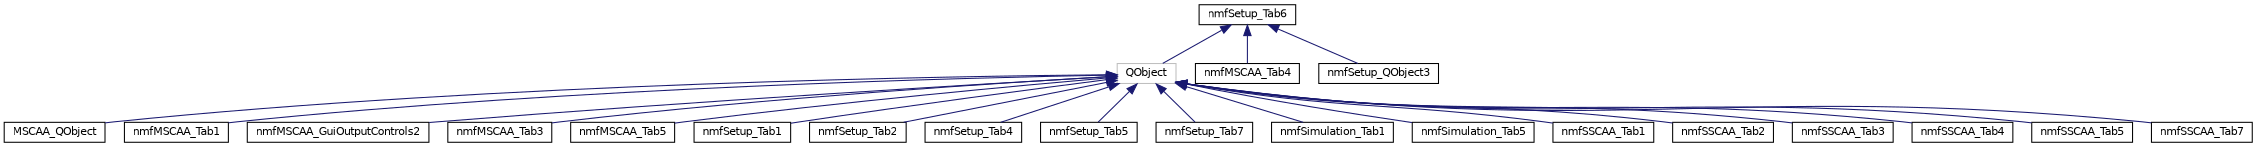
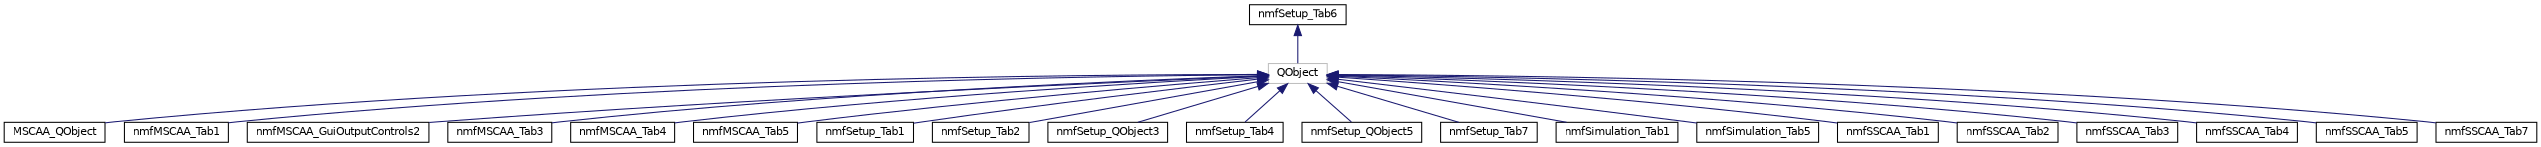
(1318, 46) -> (1198, 104)
(1247, 50) -> (937, 98)
(1089, 132) -> (1362, 132)
